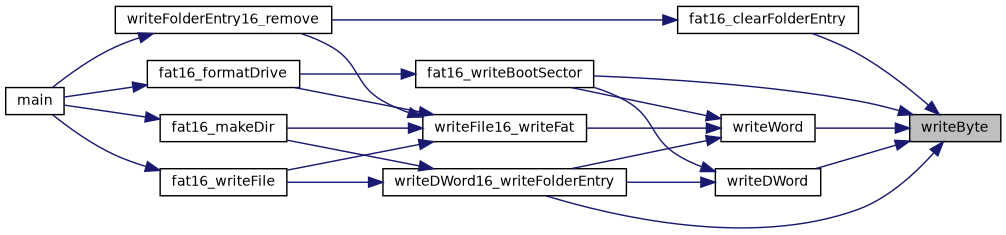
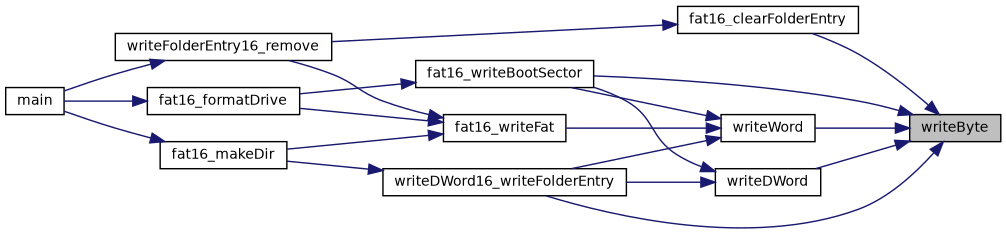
(505, 128) -> (505, 128)
(224, 182) -> none
